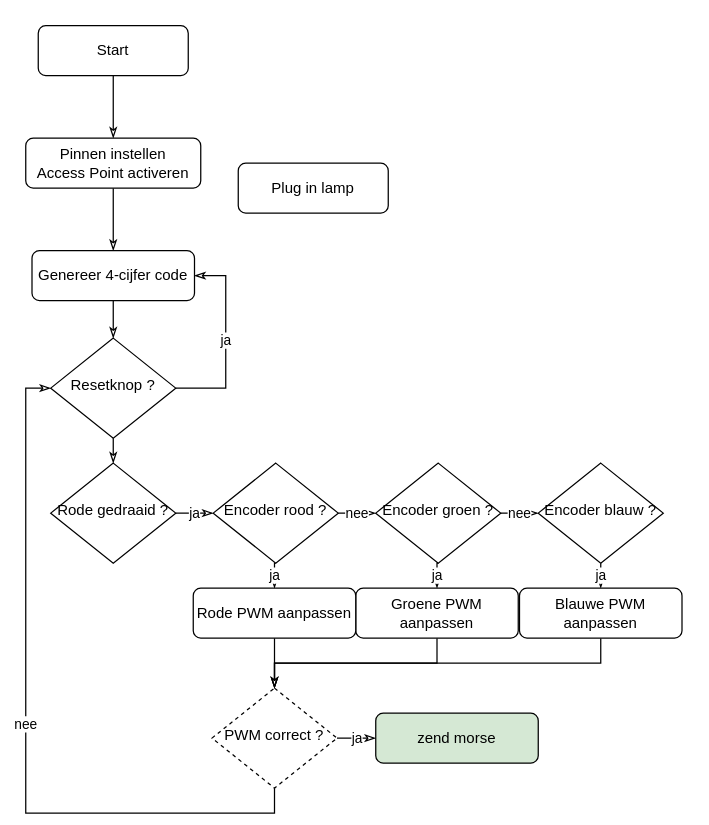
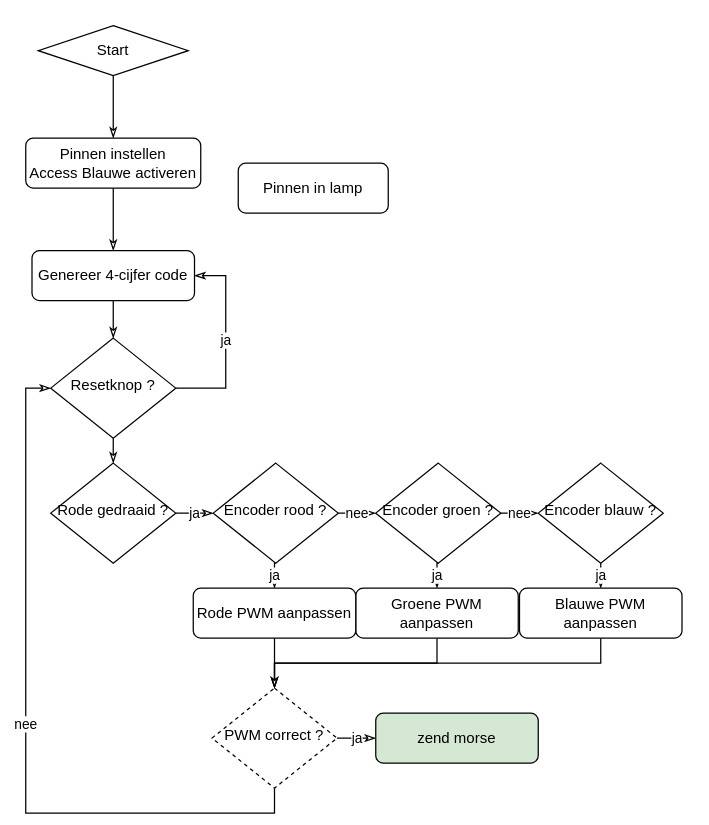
(113, 51) -> (113, 51)
(113, 163) -> (113, 163)
(313, 188) -> (313, 188)
